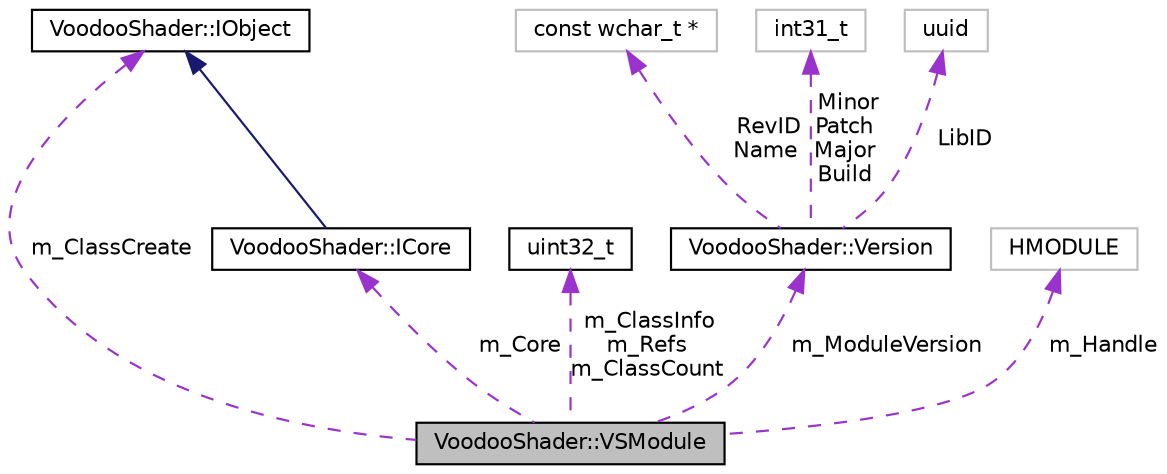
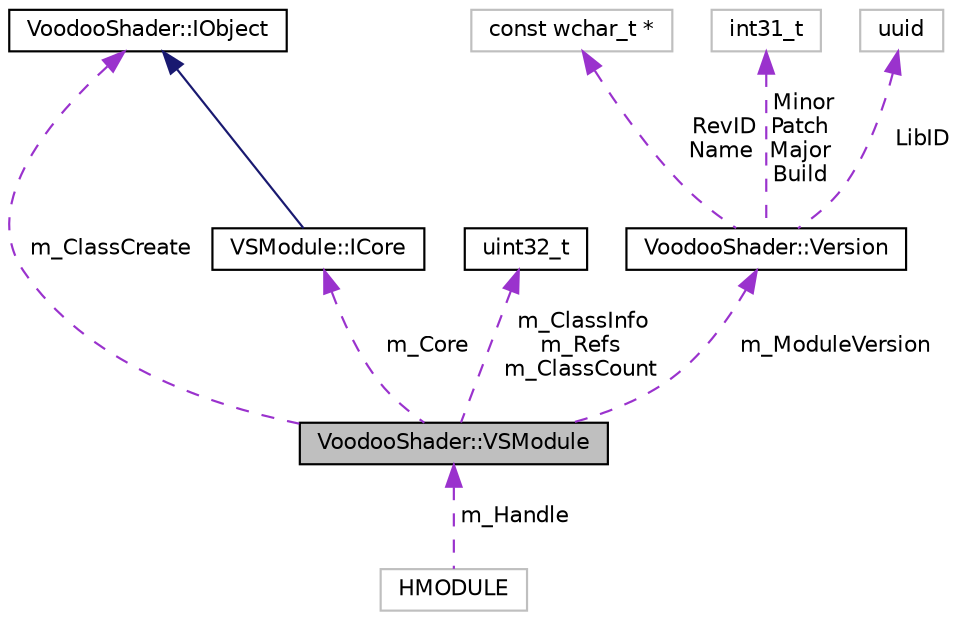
(341, 249) -> (318, 249)
(916, 410) -> (454, 528)
